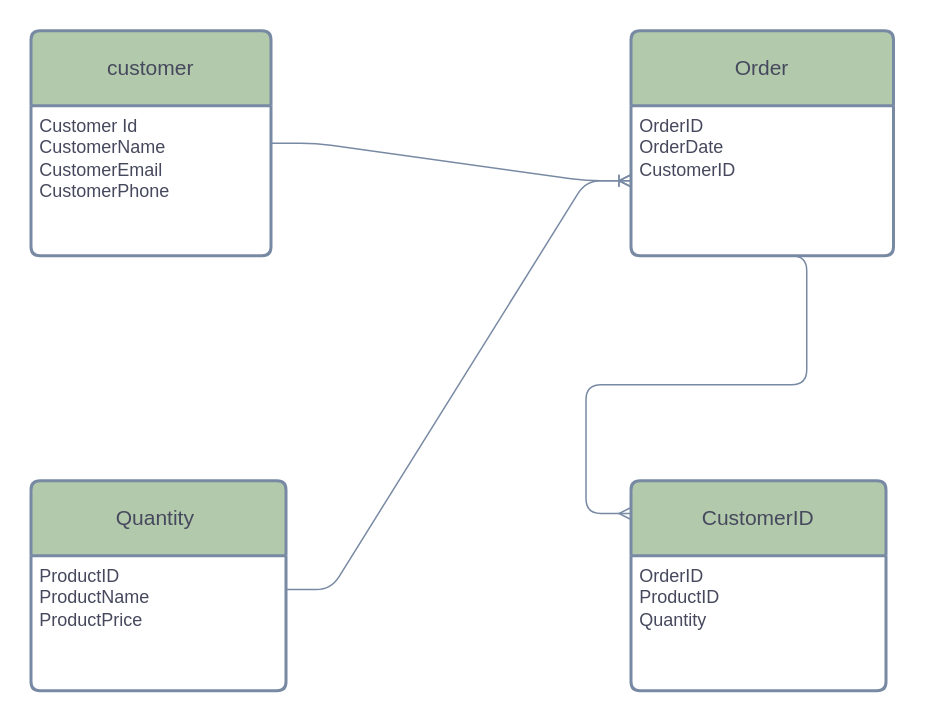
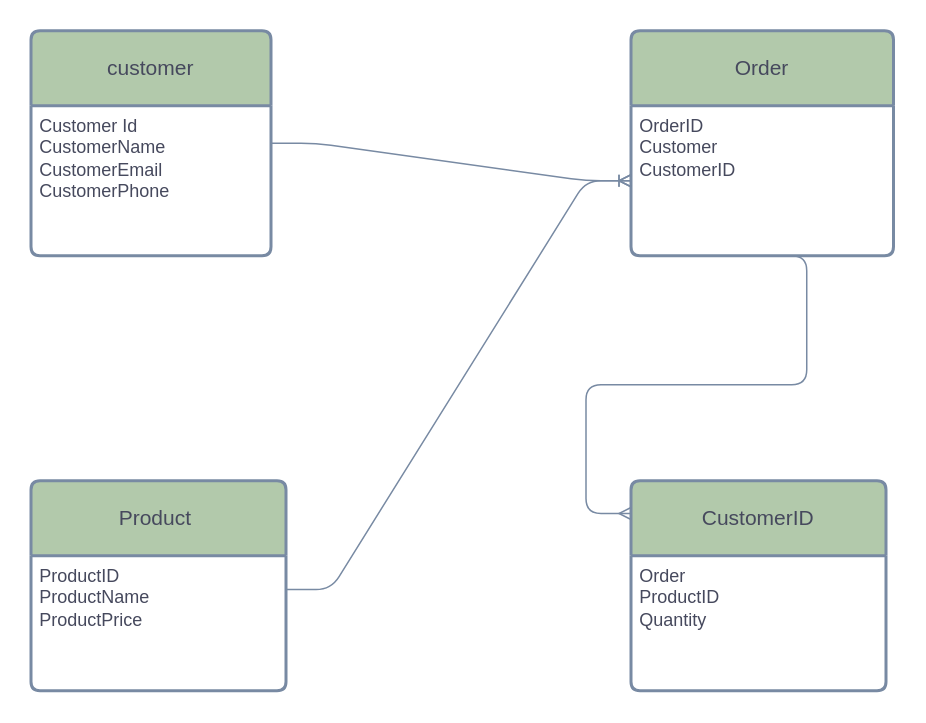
(690, 149) -> (690, 149)
(158, 518) -> (158, 518)
(685, 599) -> (685, 599)
